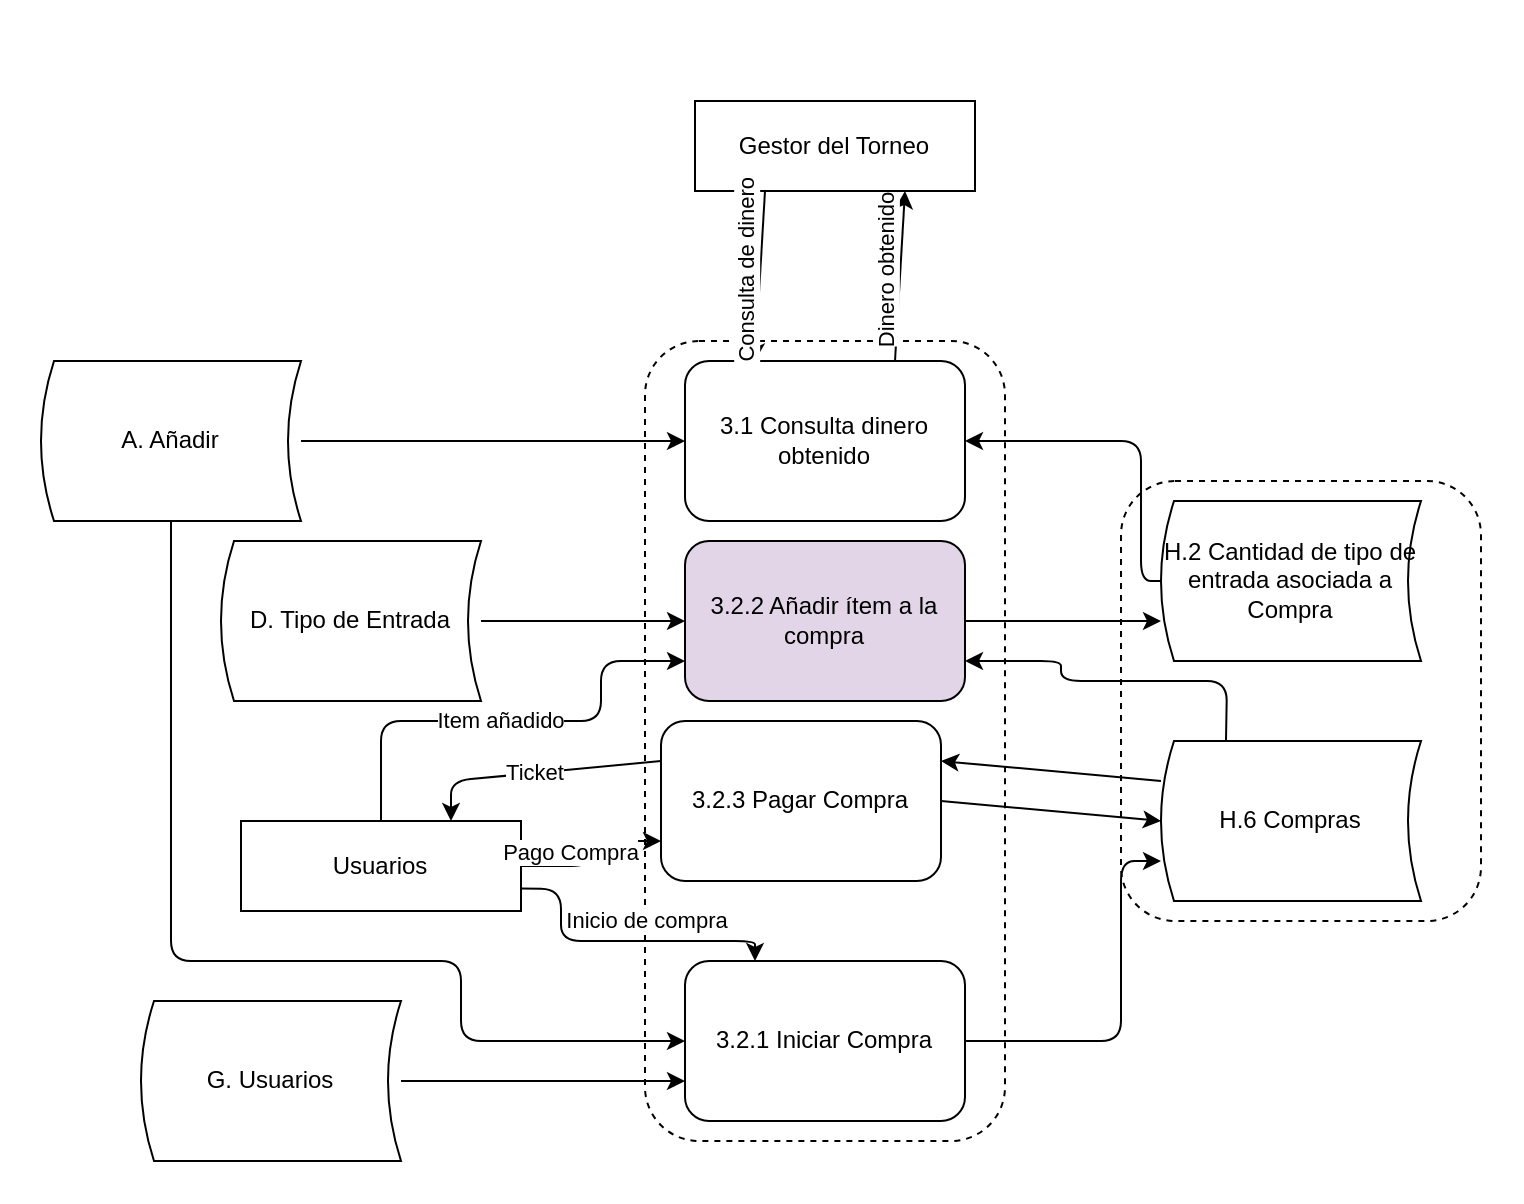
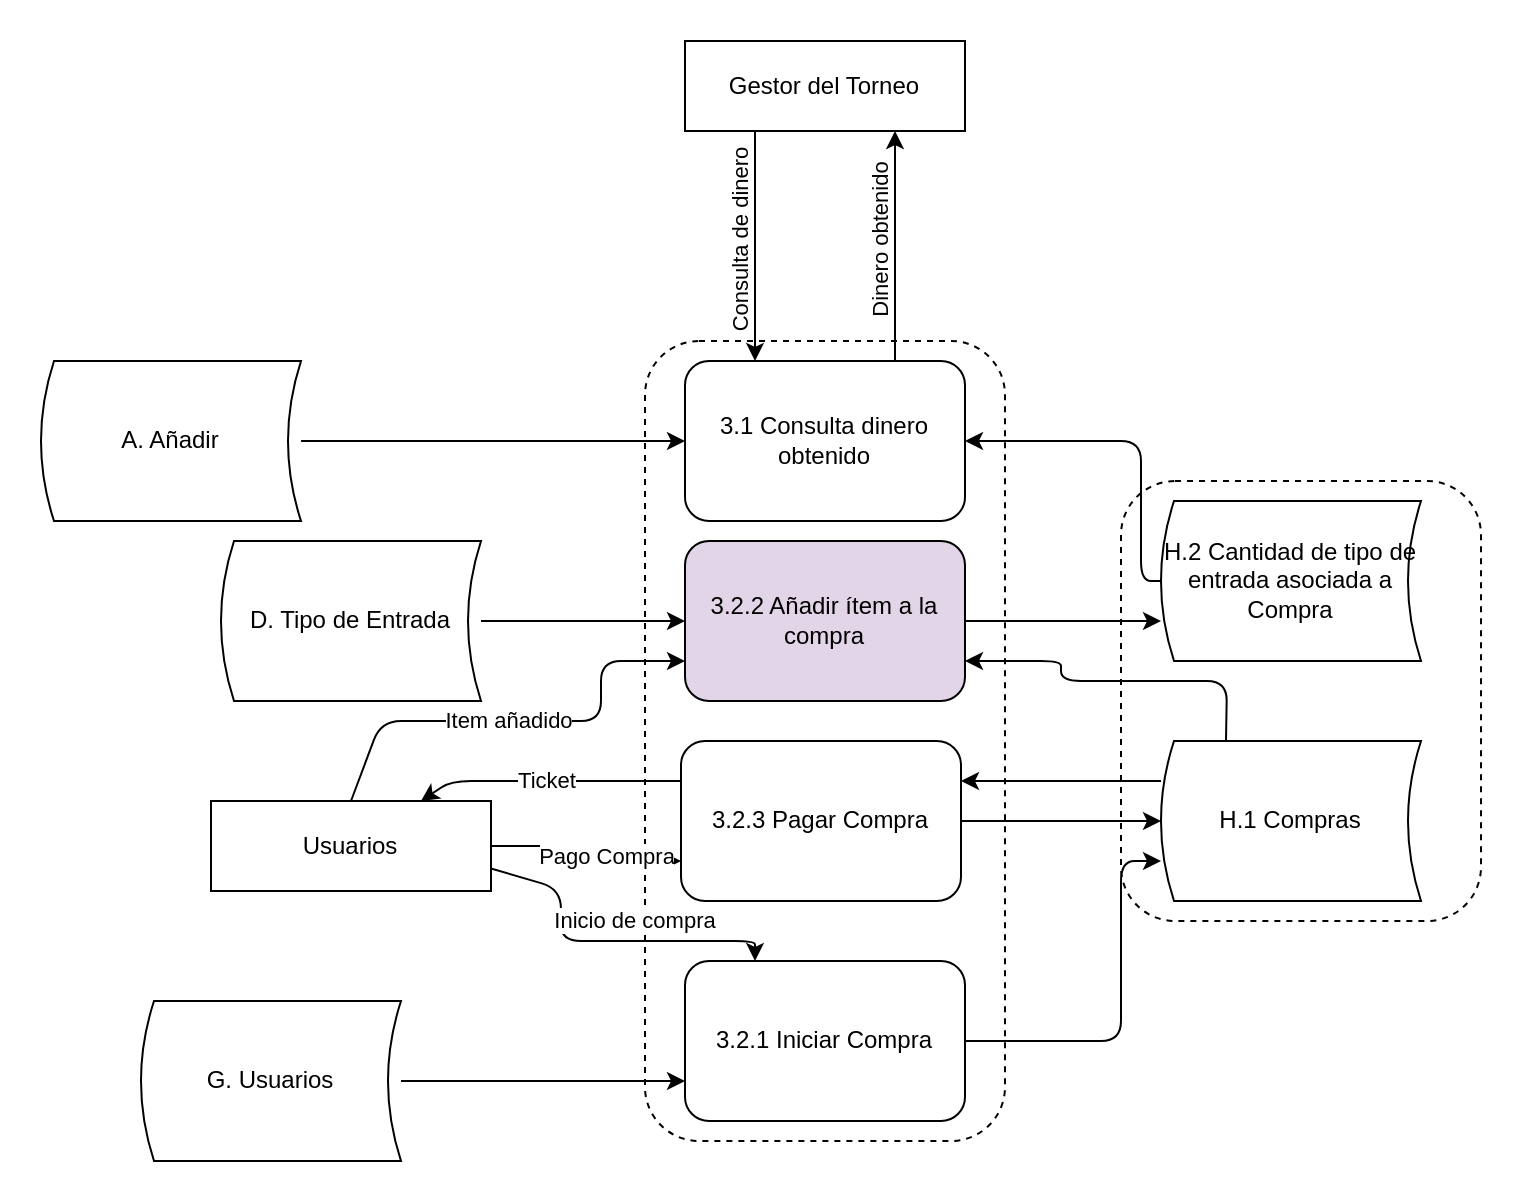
(835, 146) -> (825, 86)
(801, 801) -> (821, 821)
(1291, 821) -> (1291, 821)
(381, 866) -> (351, 846)
(234, 961) -> none
